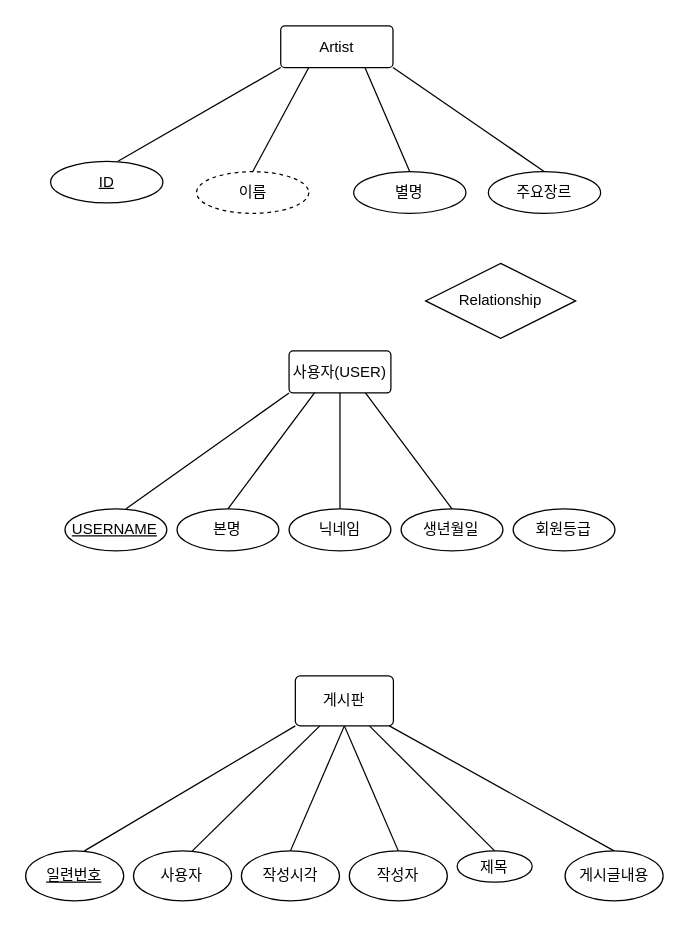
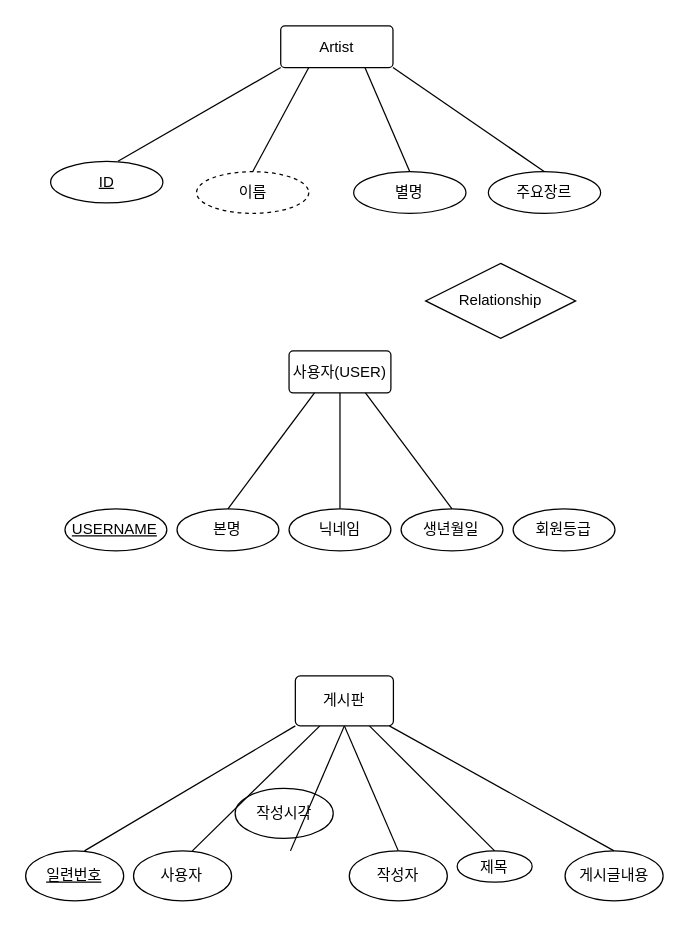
(207, 451) -> none
(290, 876) -> (284, 813)
